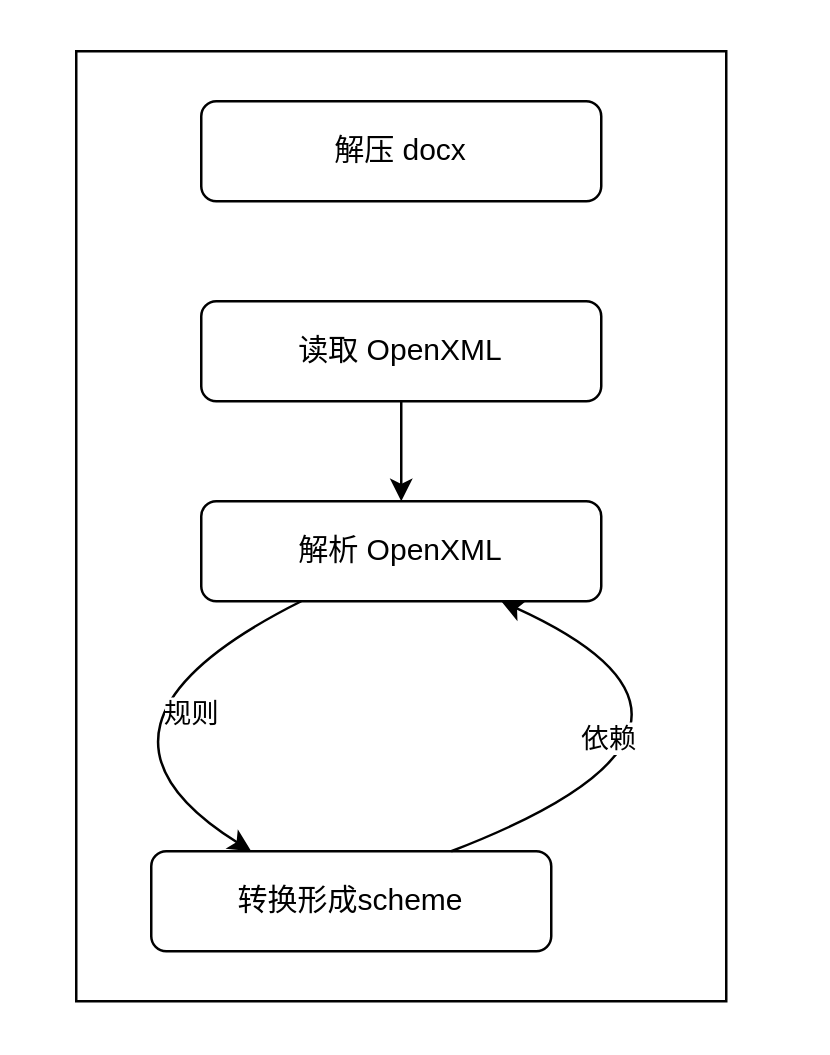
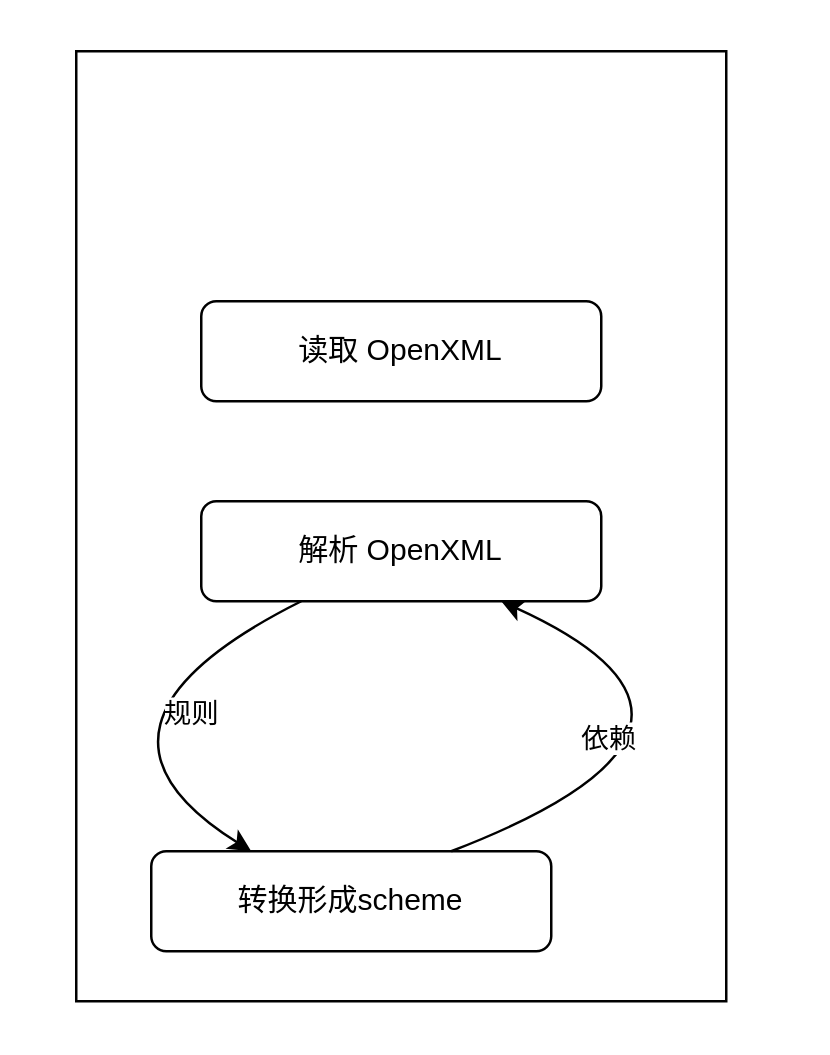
(401, 151) -> none
(401, 443) -> none
